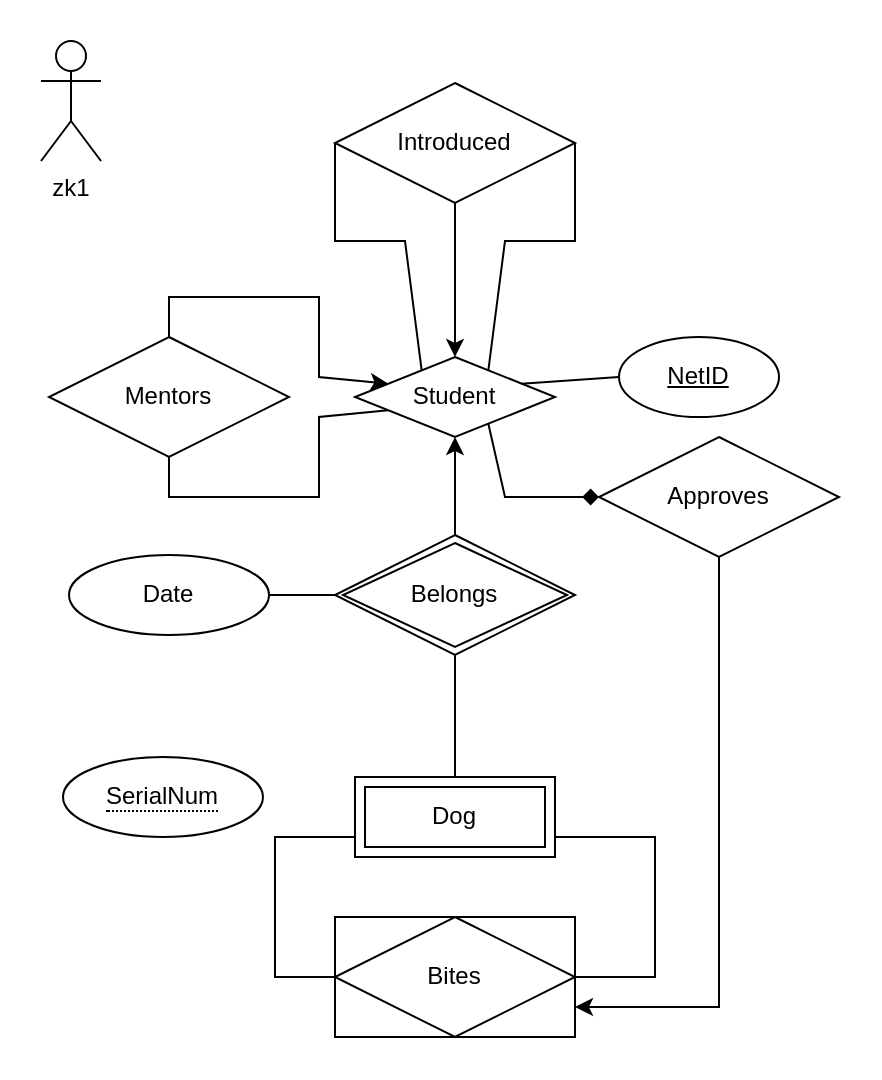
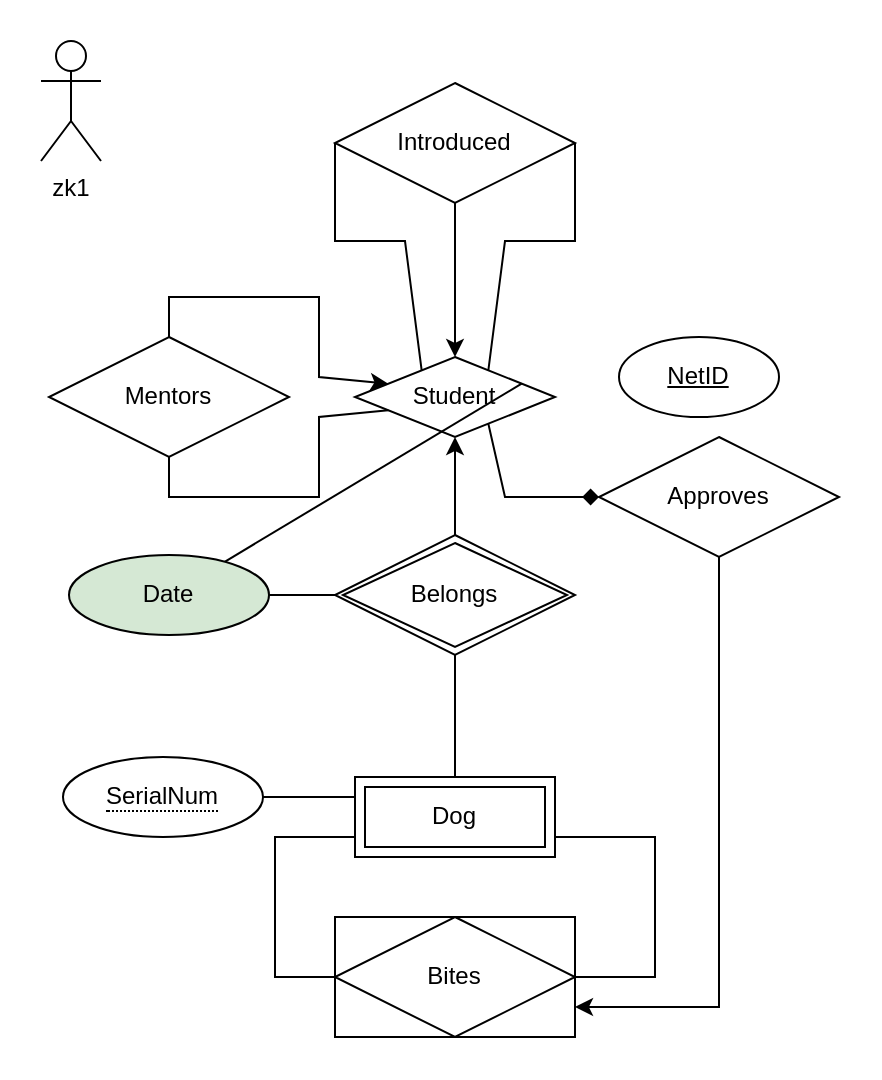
(570, 380) -> (373, 473)
(169, 595) -> (169, 595)
none -> (309, 797)
